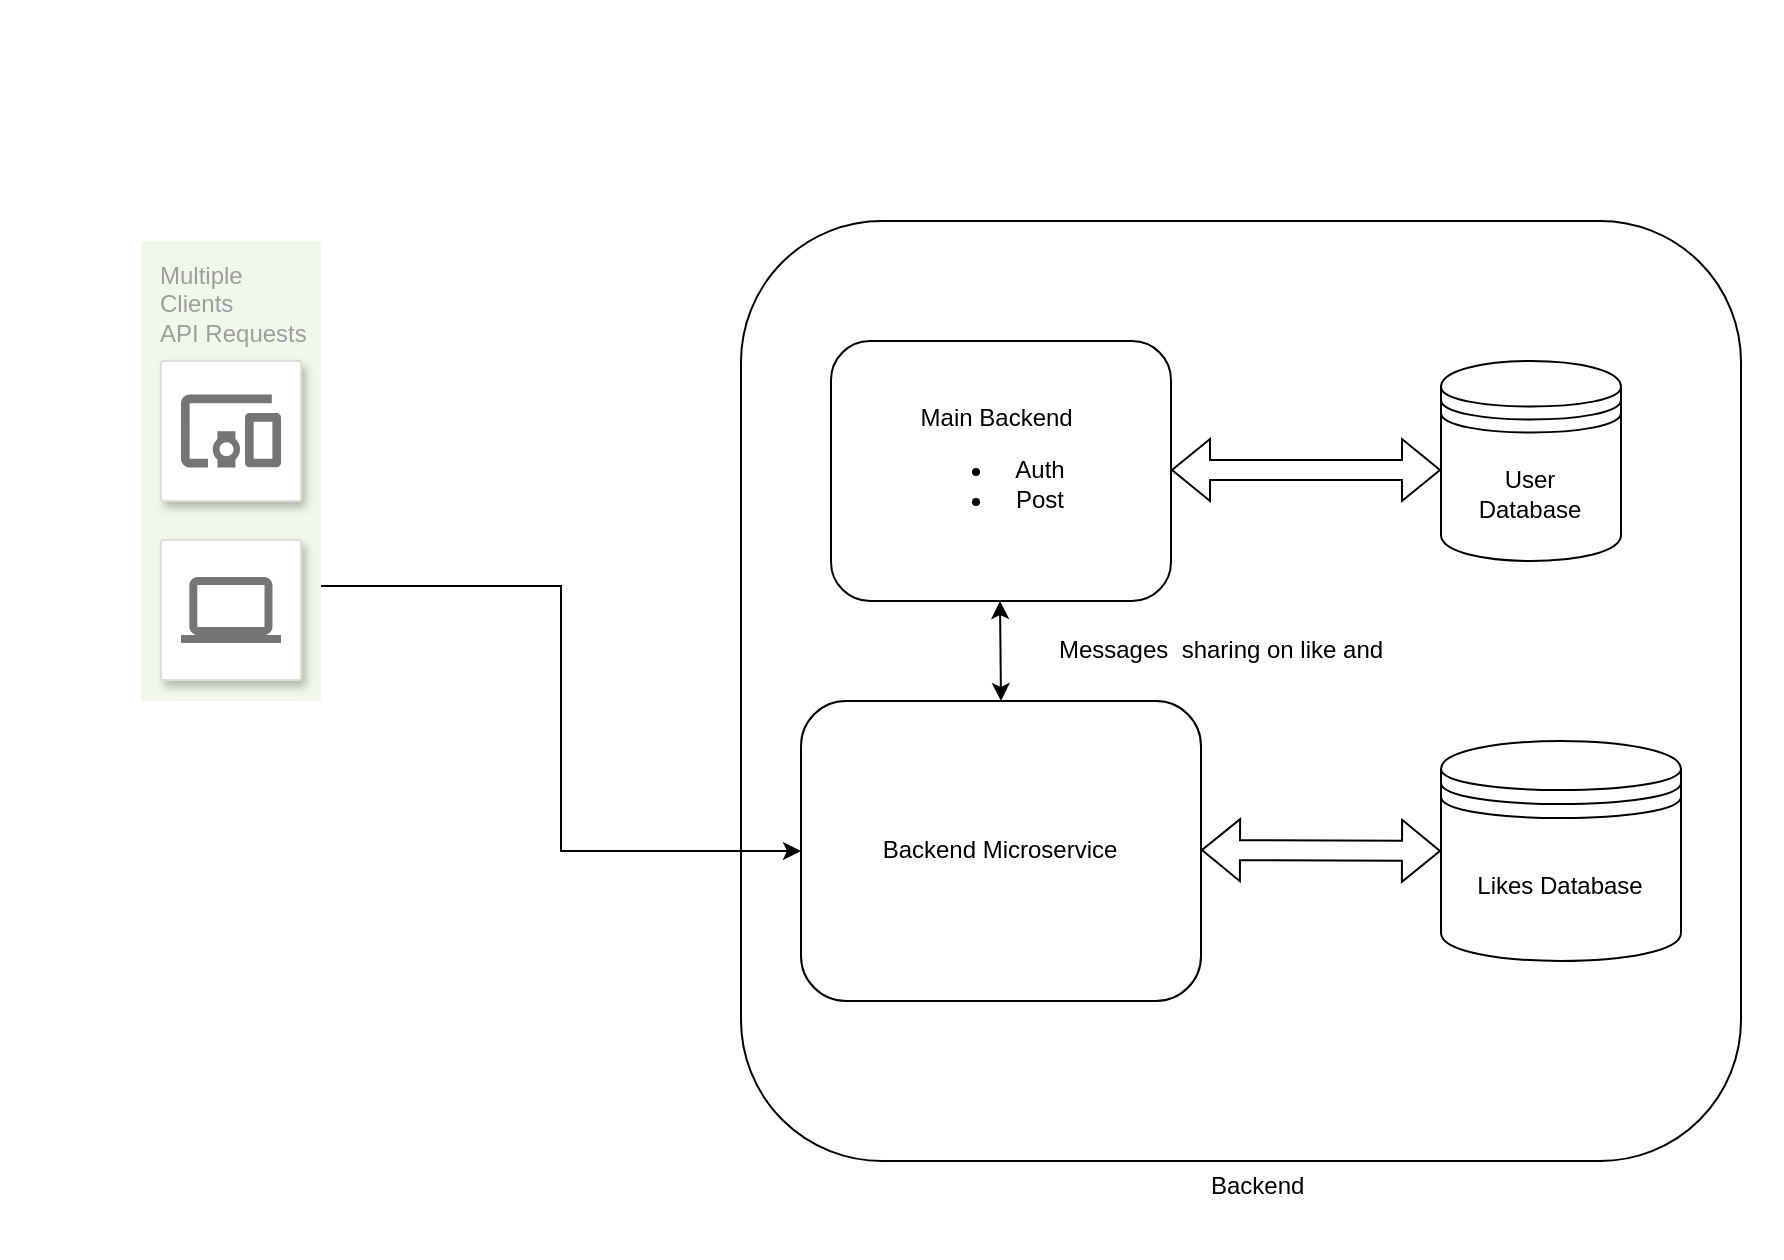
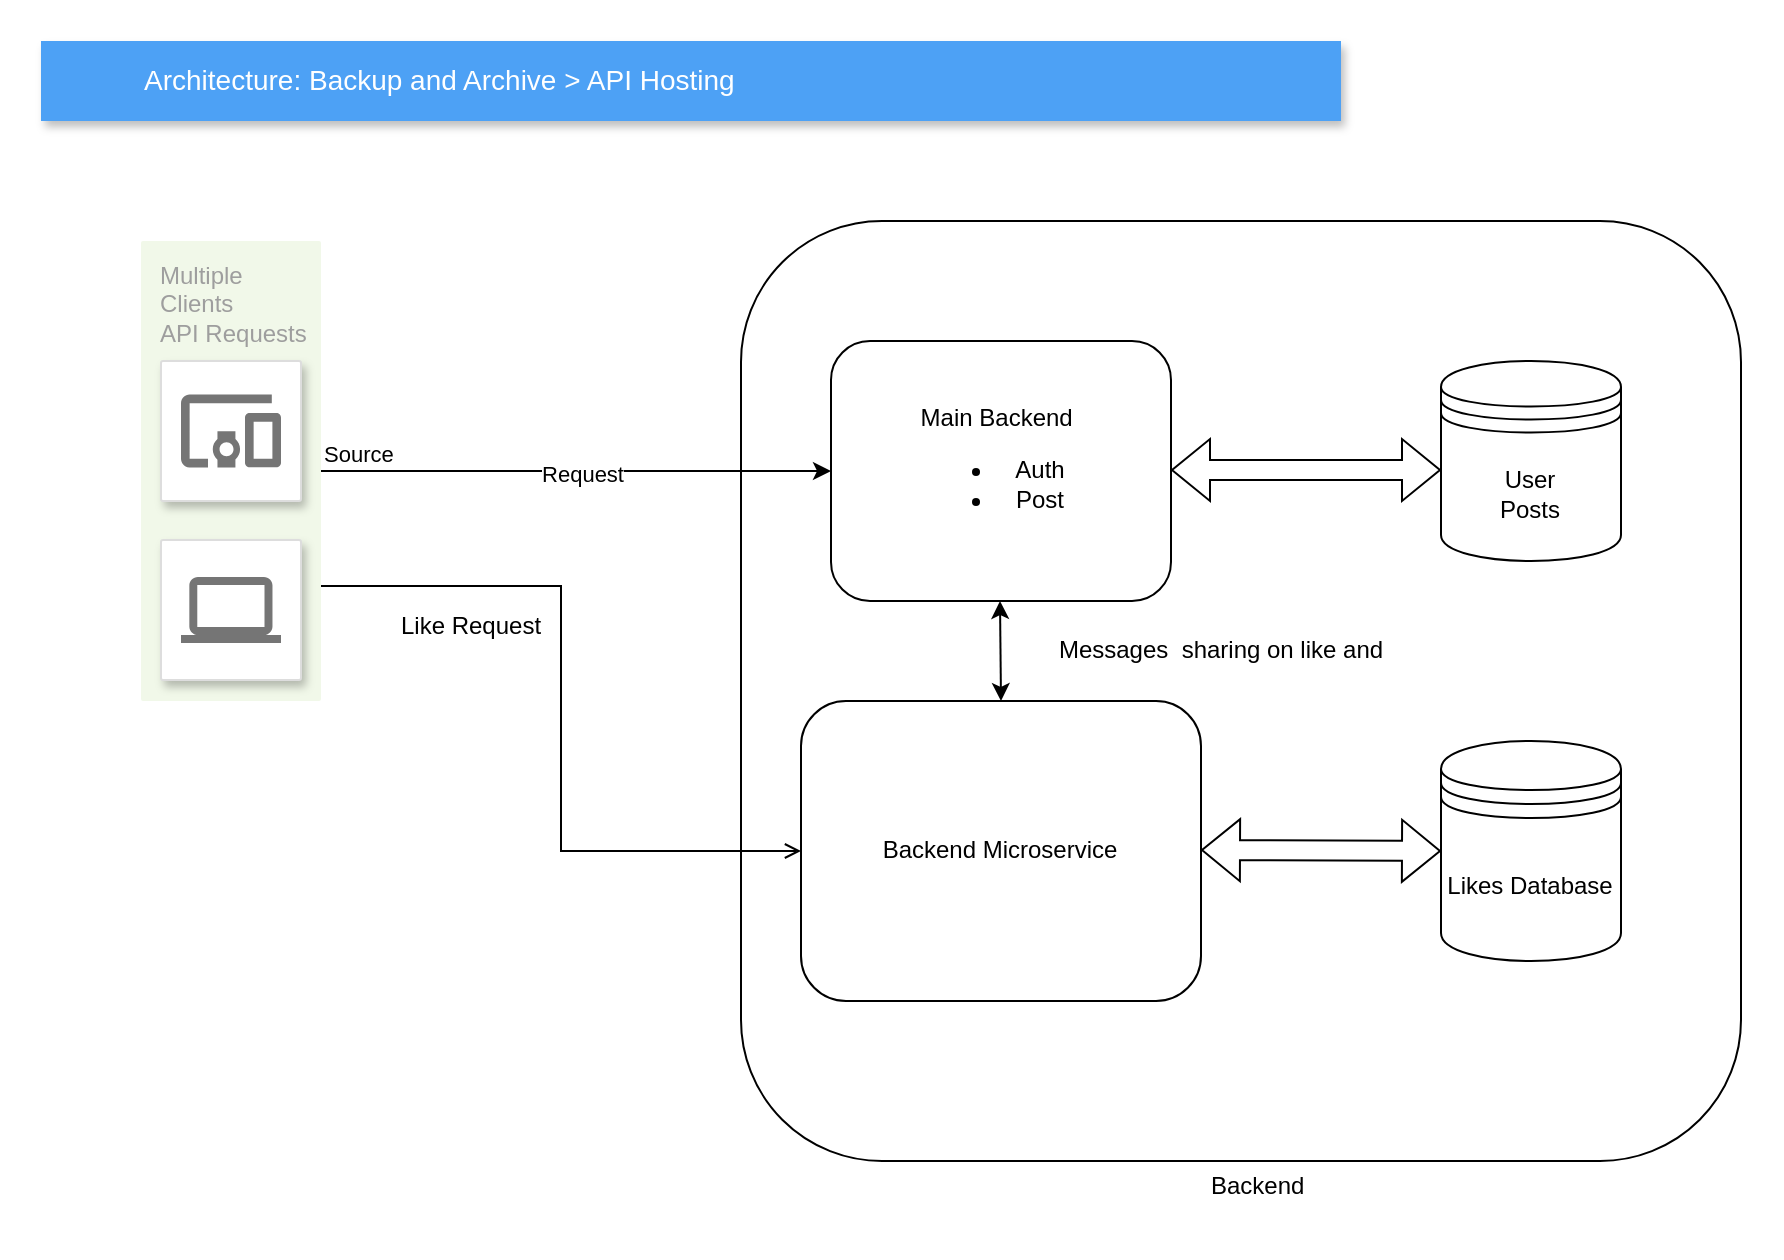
none -> (691, 81)
none -> (569, 471)
(1531, 495) -> (1531, 495)
none -> (471, 627)
(786, 851) -> (789, 851)
(1561, 851) -> (1531, 851)
